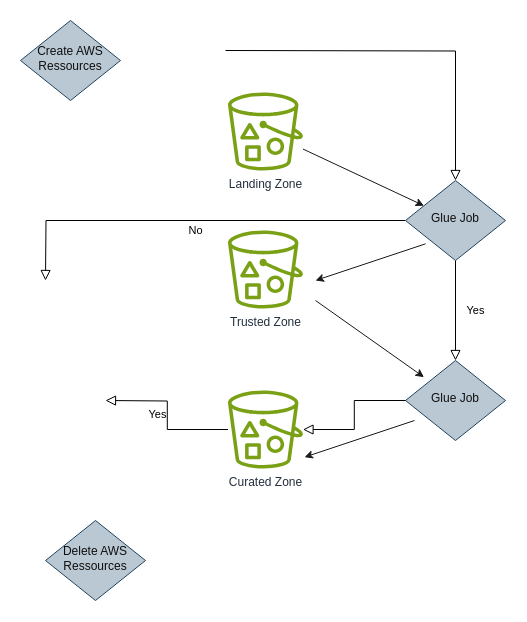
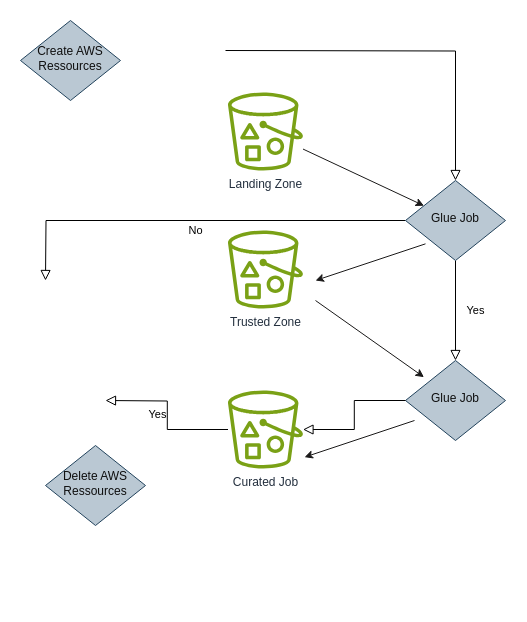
(266, 483) -> (266, 483)
(96, 561) -> (96, 486)
